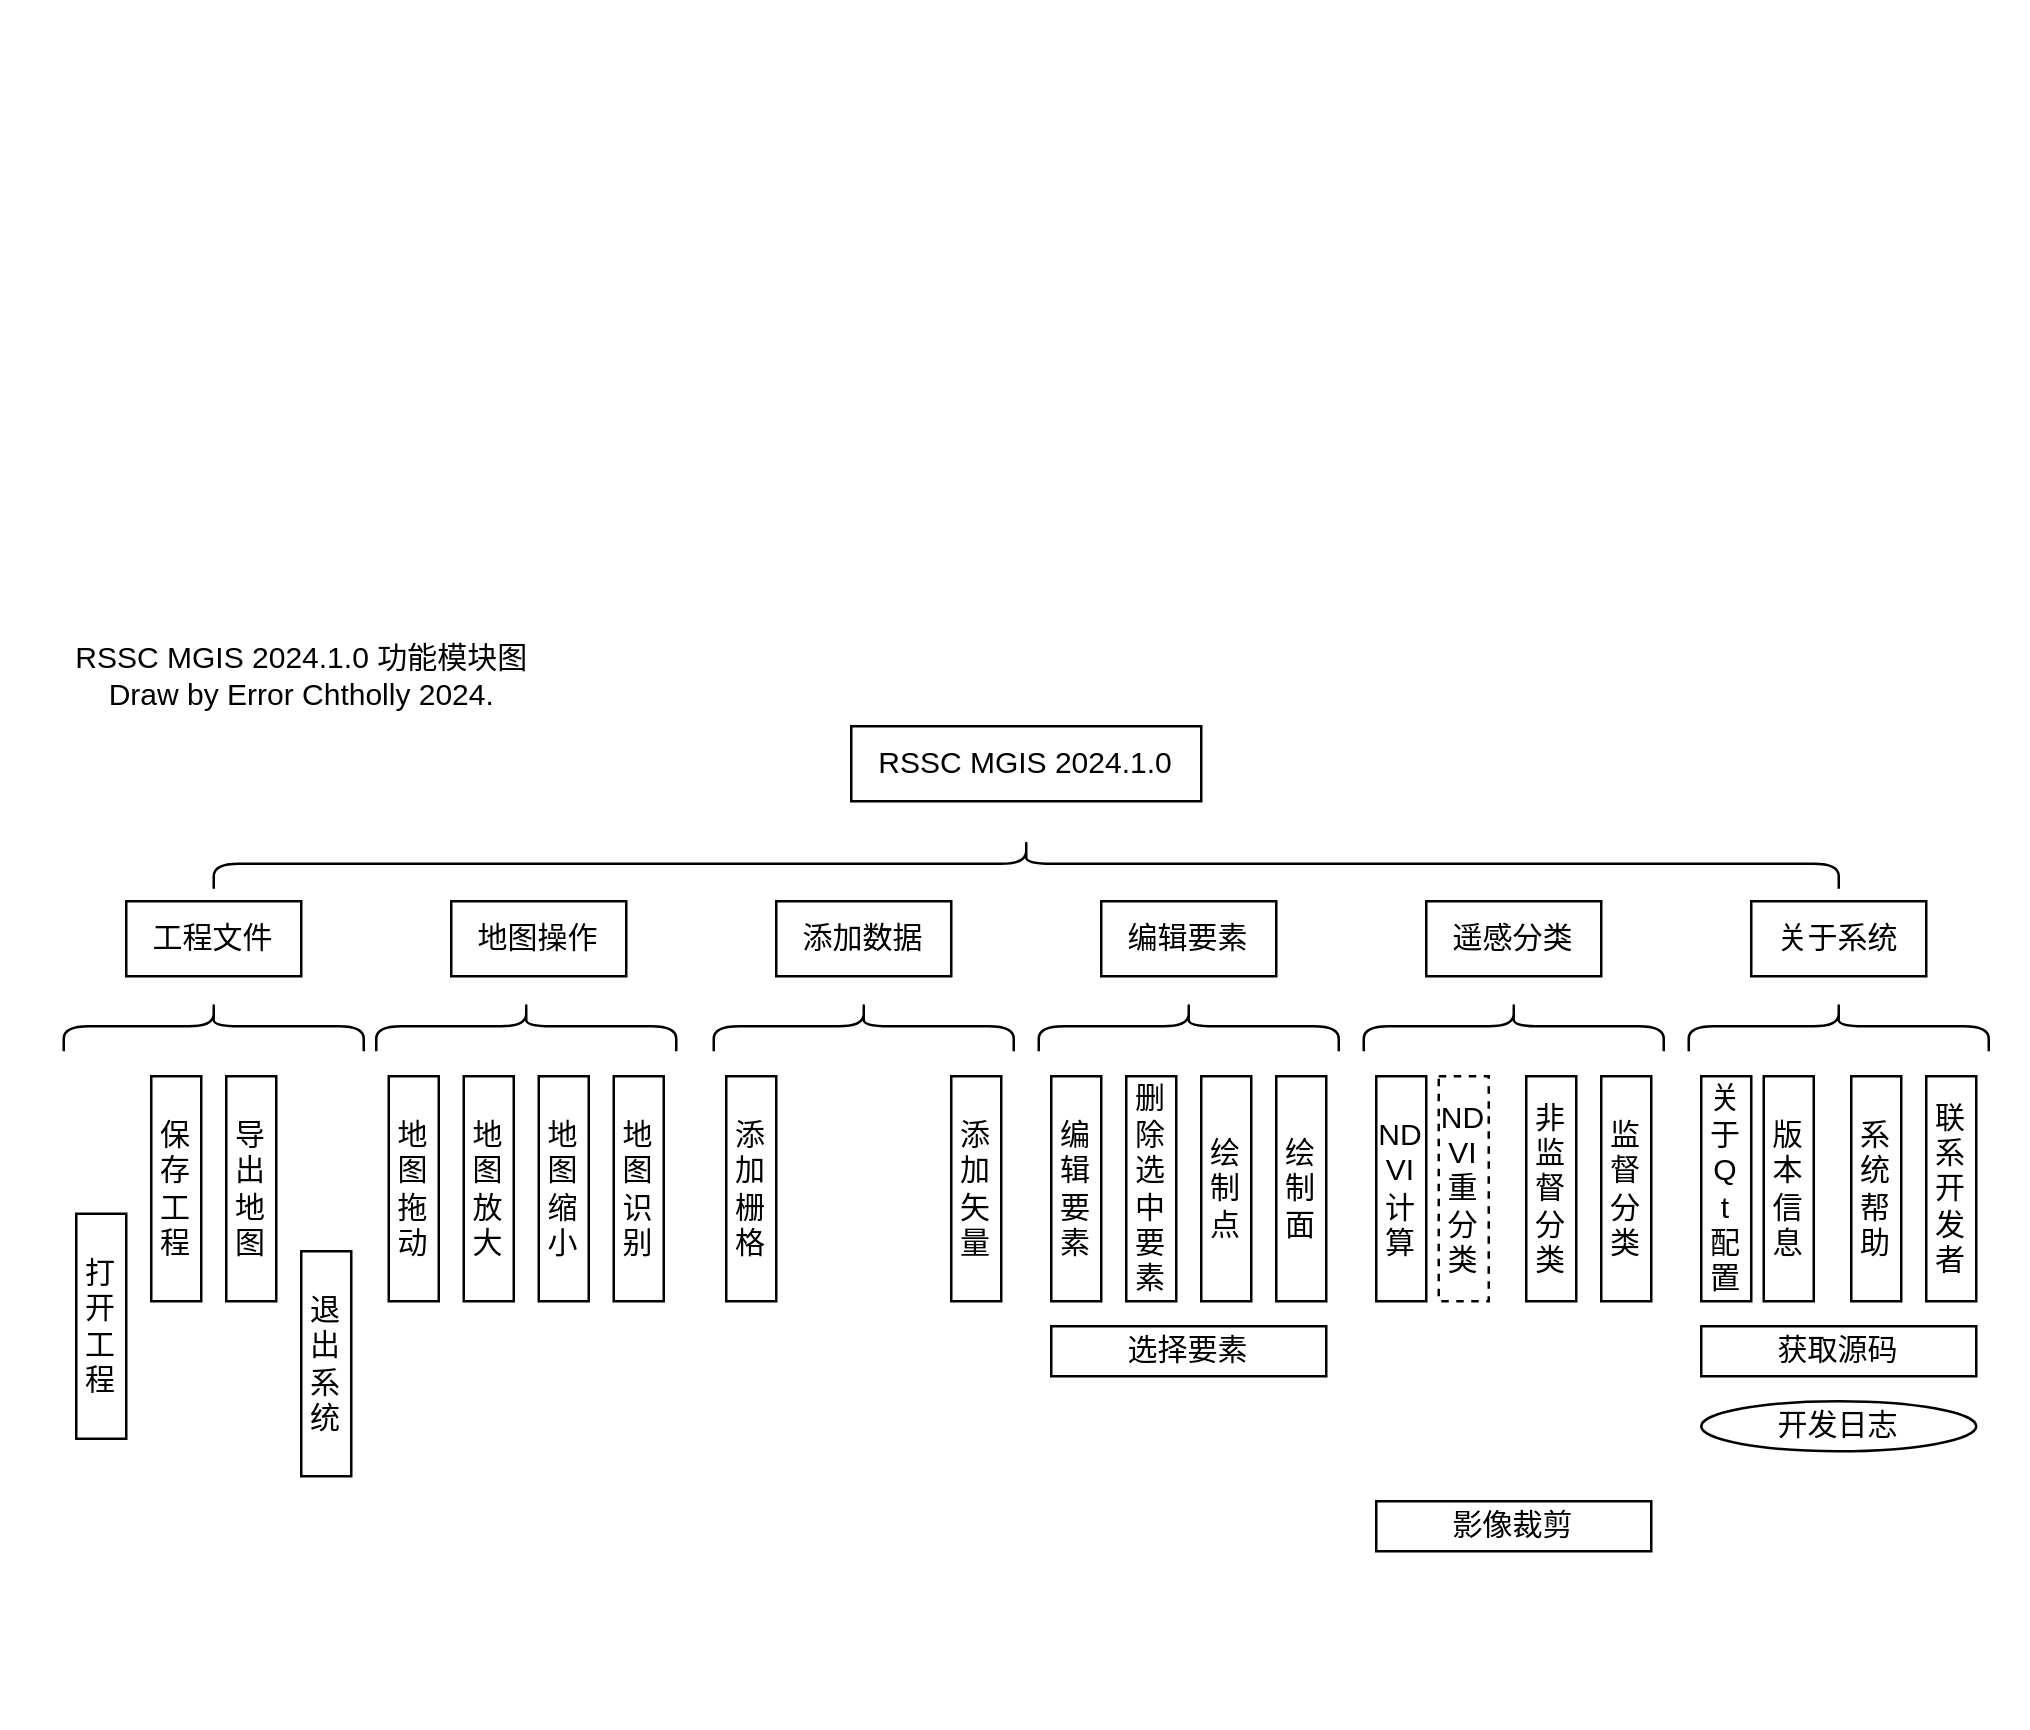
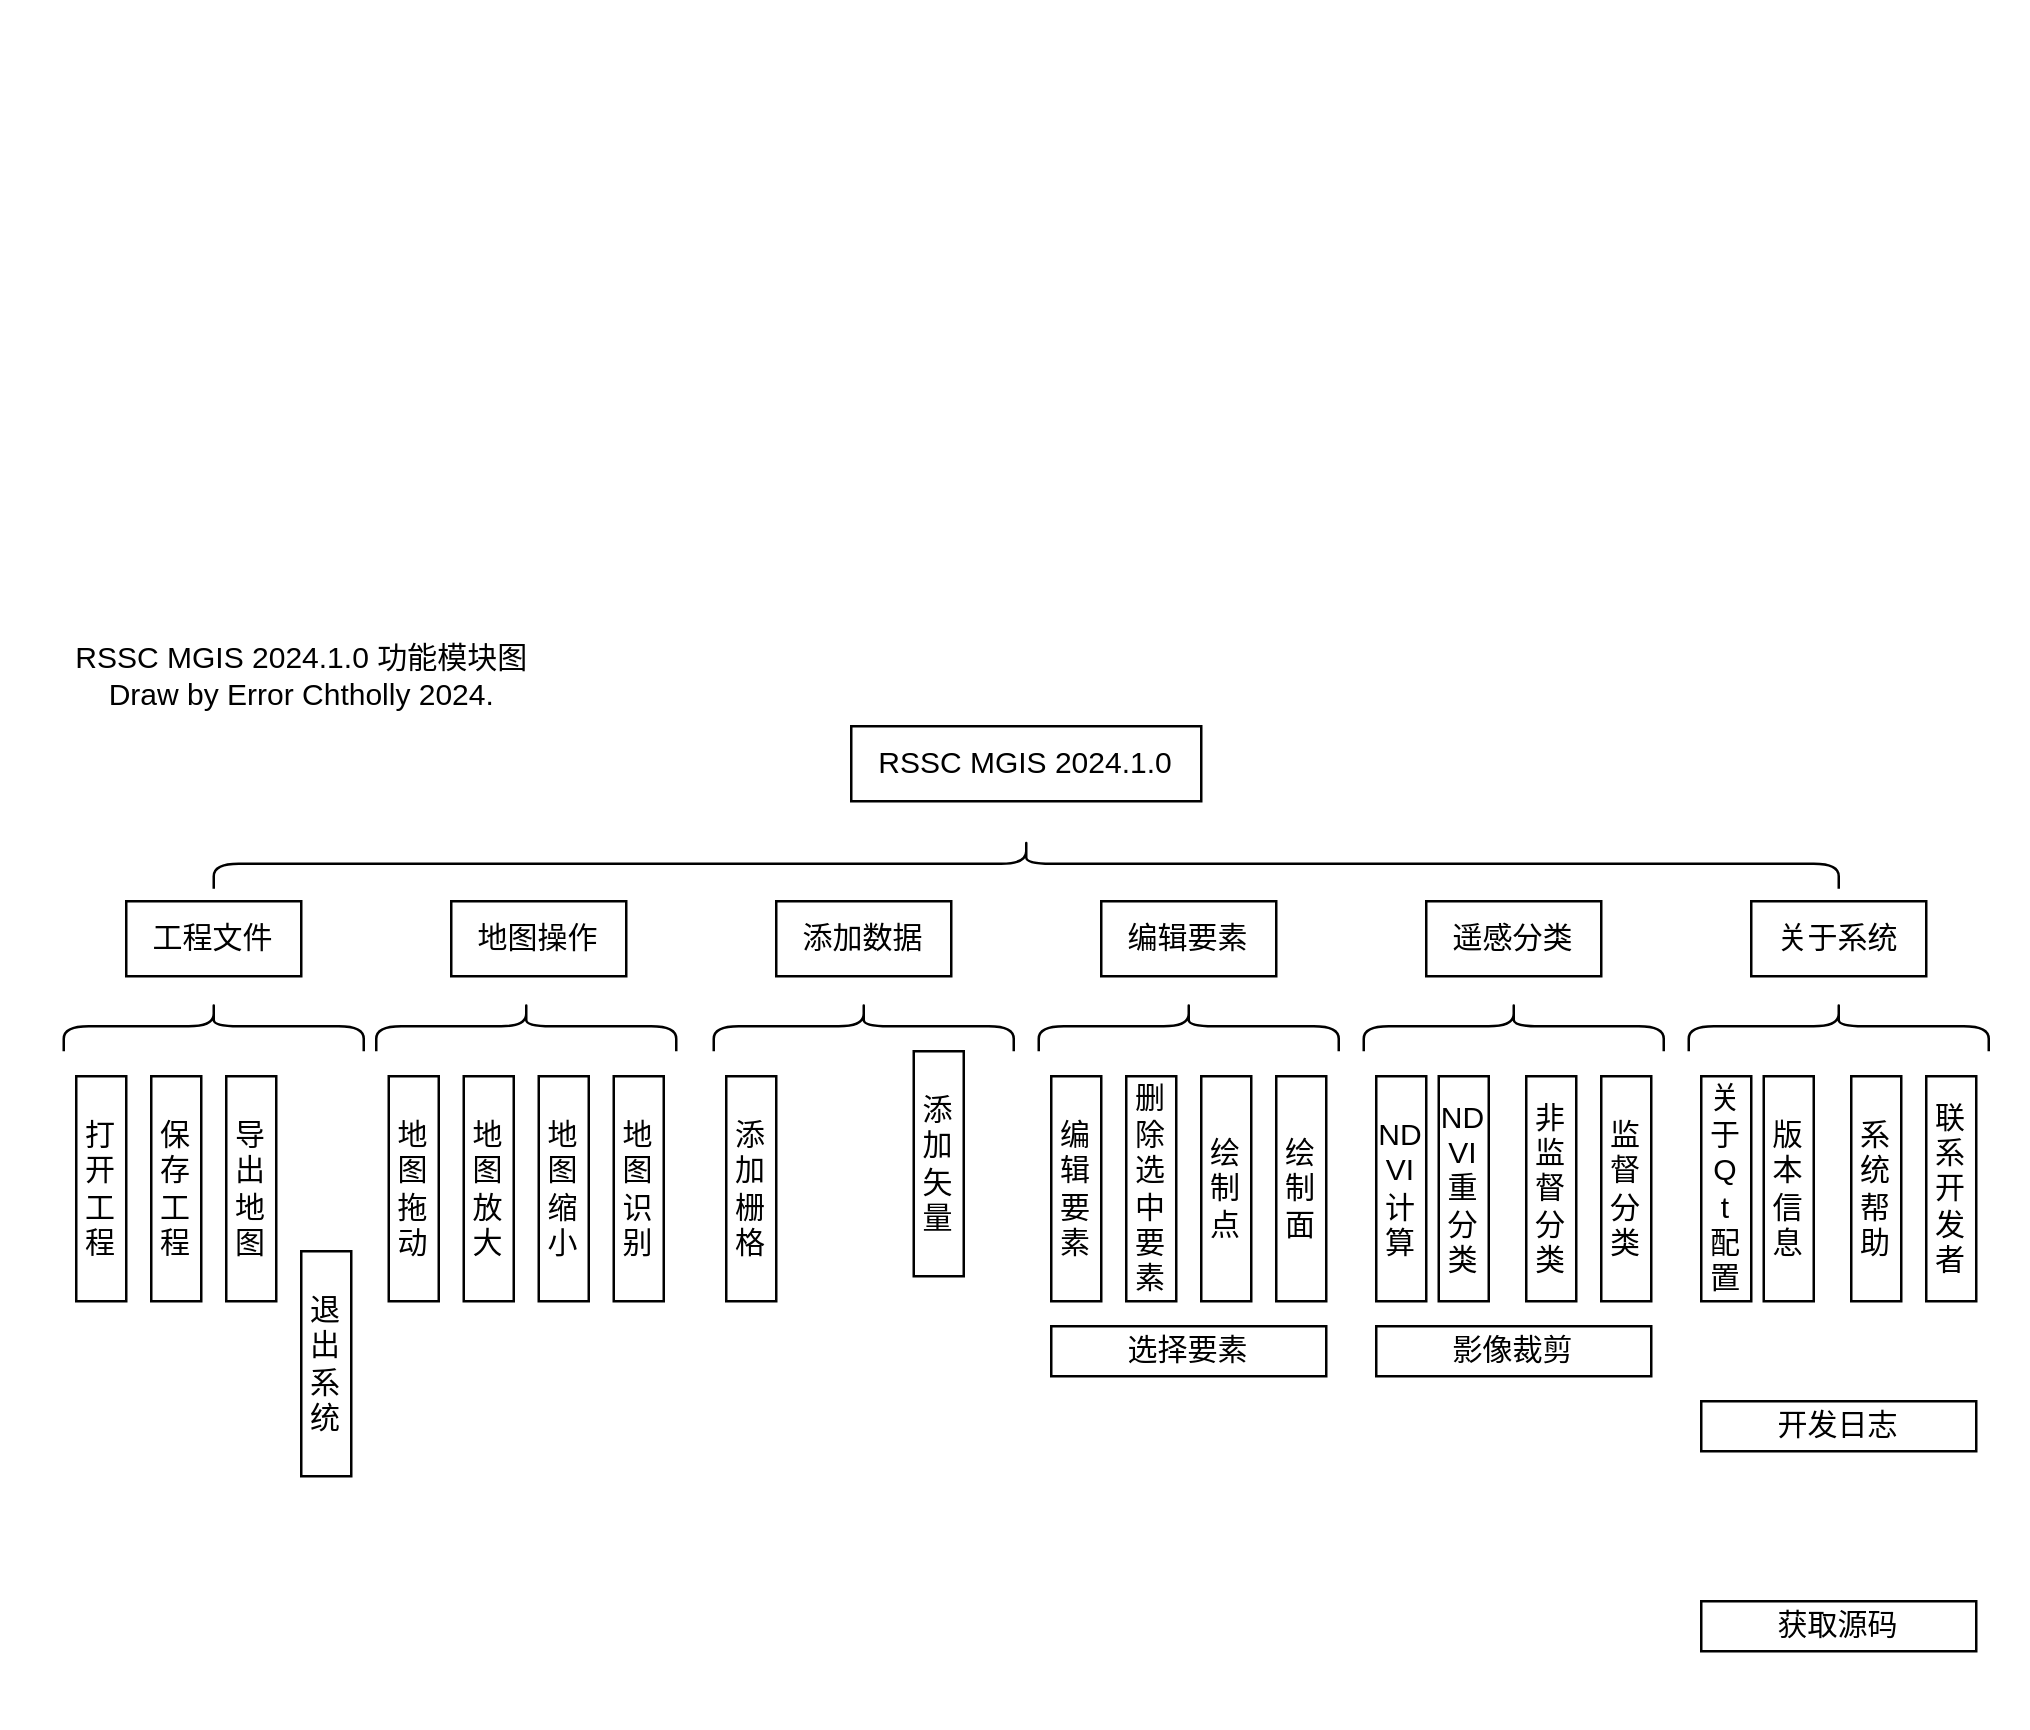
(976, 1189) -> (939, 1164)
(1464, 1189) -> (1464, 1189)
(101, 1326) -> (101, 1189)
(1839, 1351) -> (1839, 1626)
(1839, 1426) -> (1839, 1426)
(1514, 1526) -> (1514, 1351)
